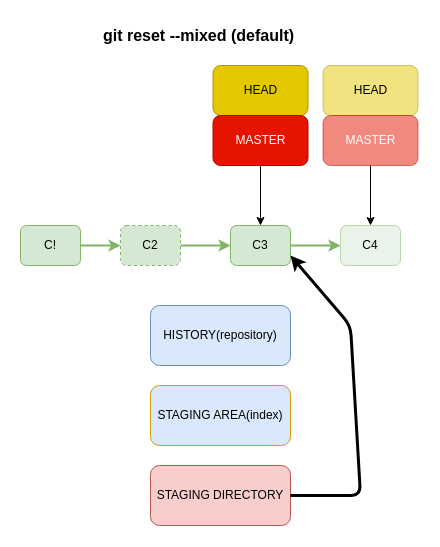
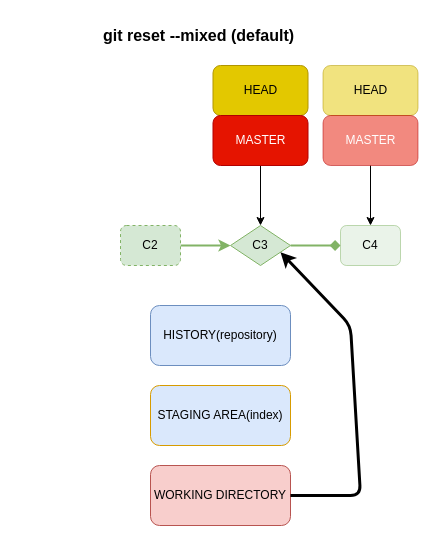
(51, 246) -> none
(96, 246) -> none
(261, 246) -> (261, 246)
(330, 246) -> (329, 246)
(221, 496) -> (221, 496)
